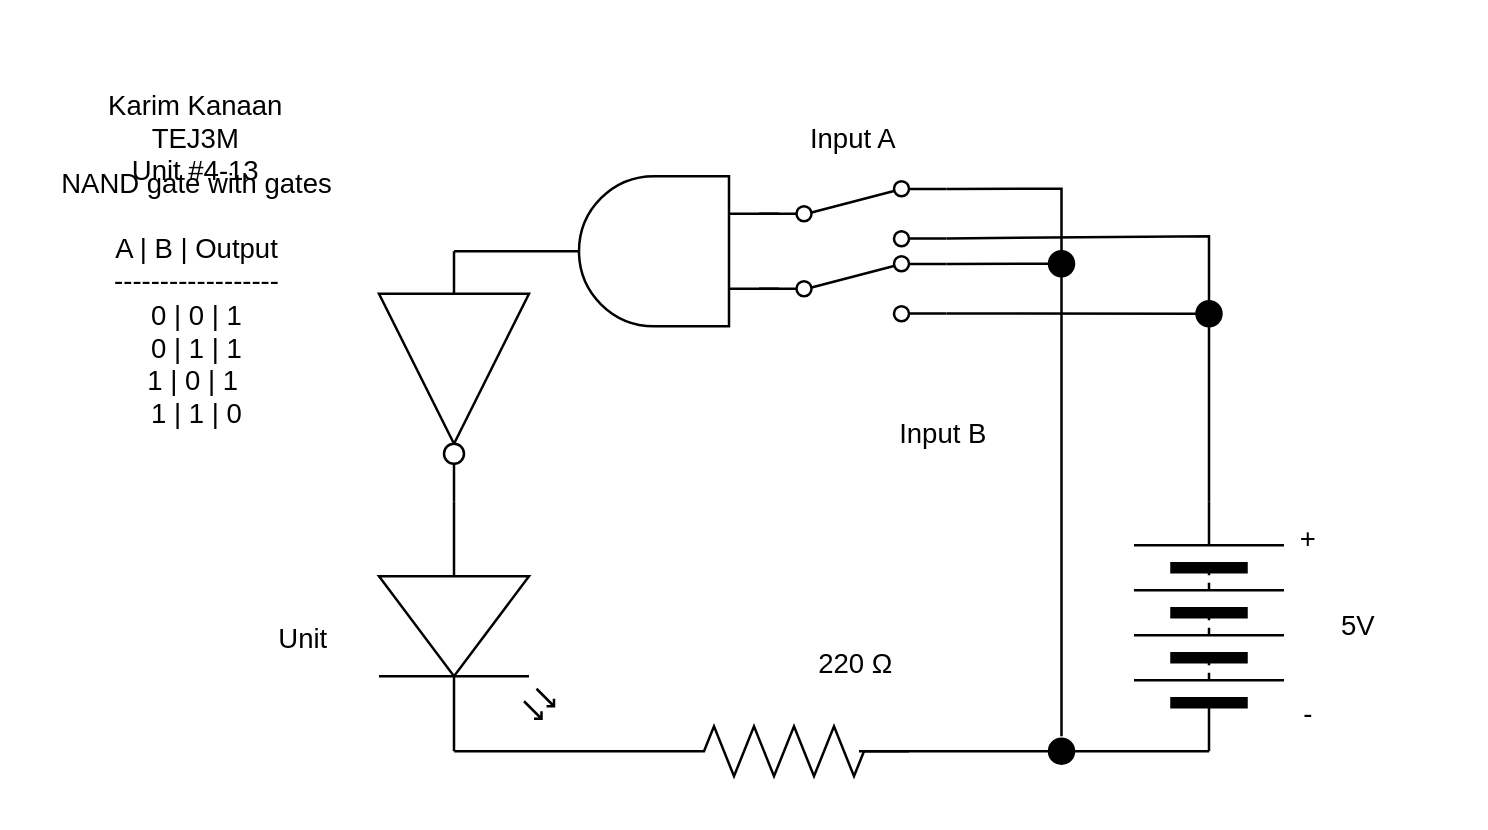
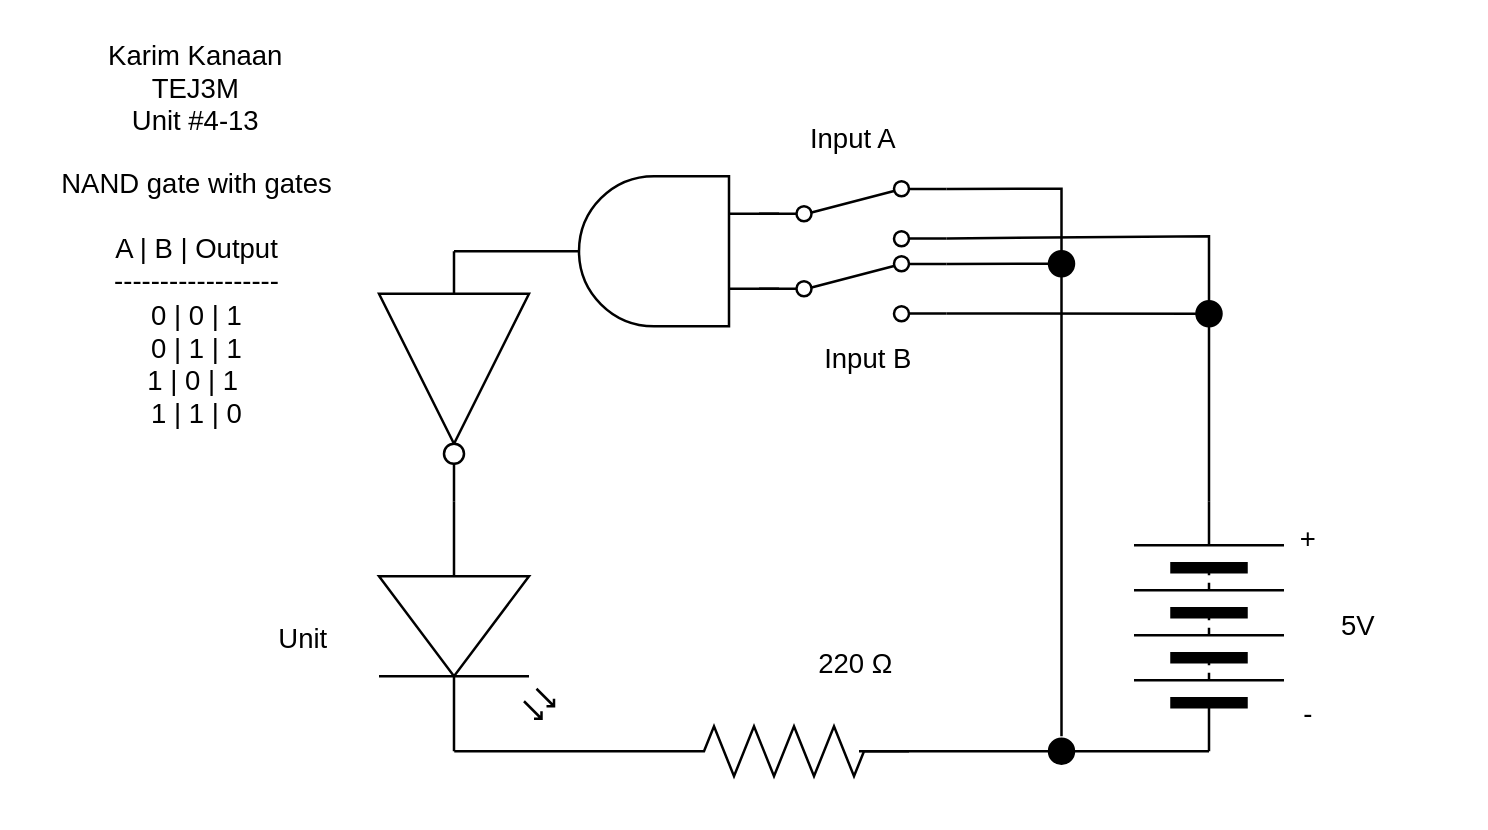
(196, 139) -> (196, 89)
(944, 434) -> (869, 359)
